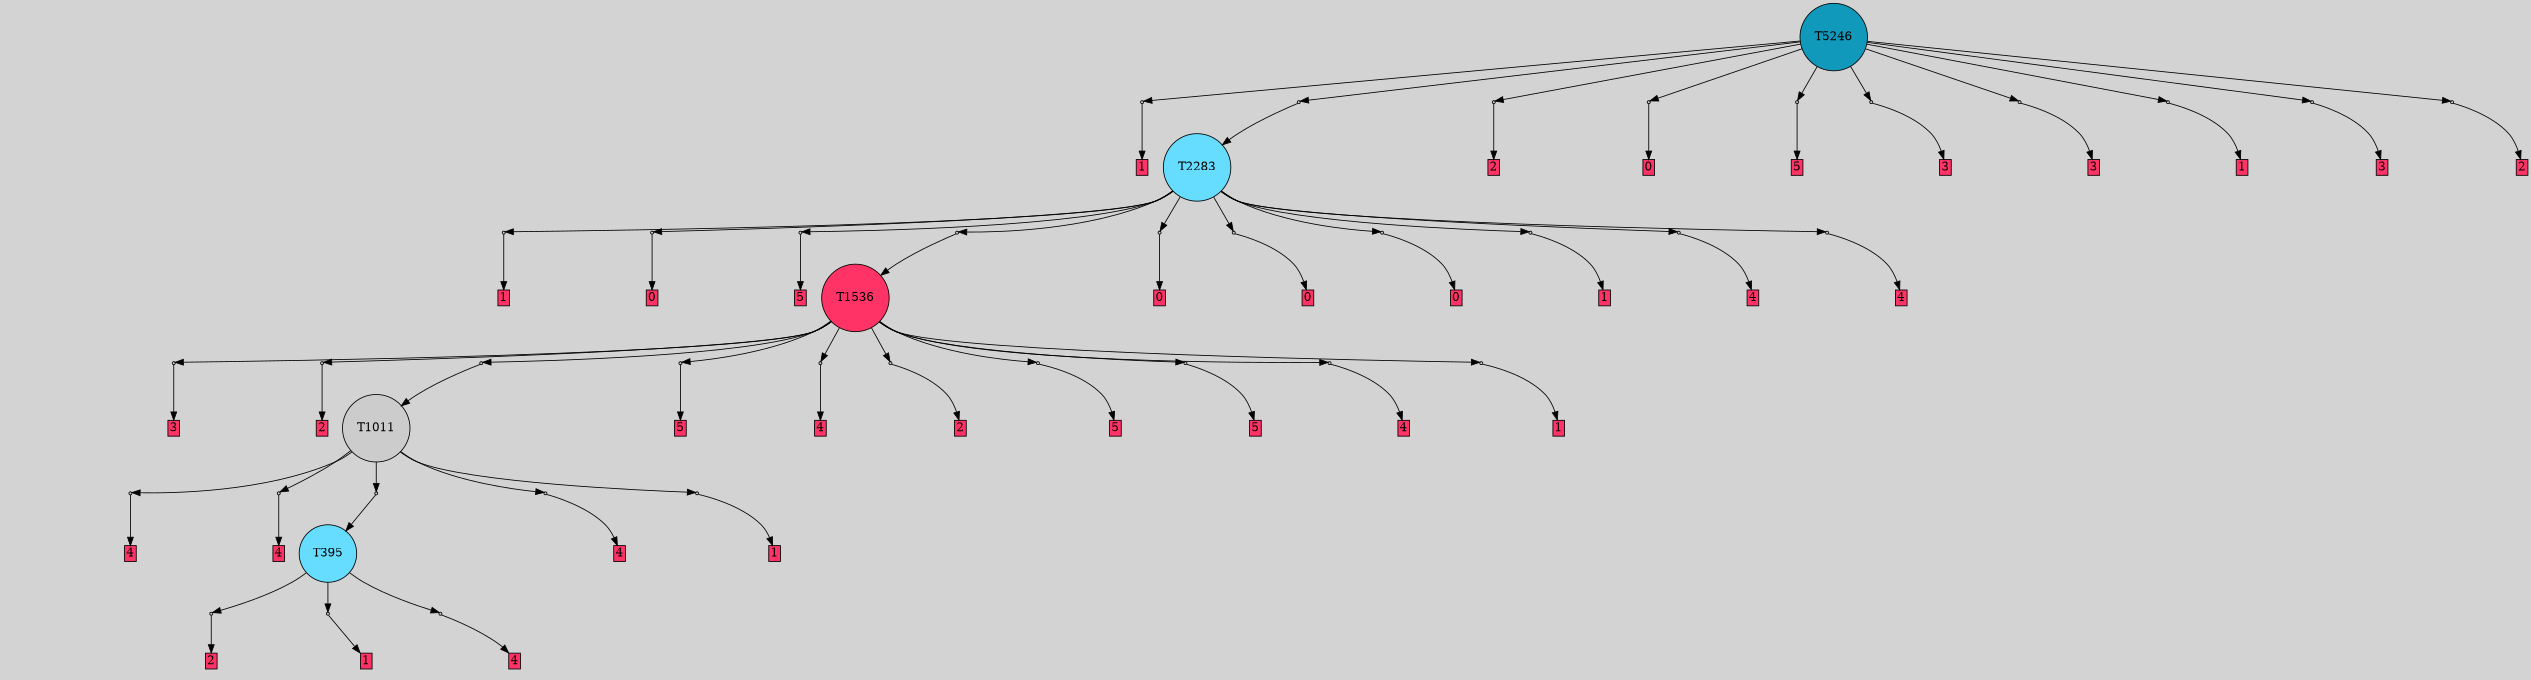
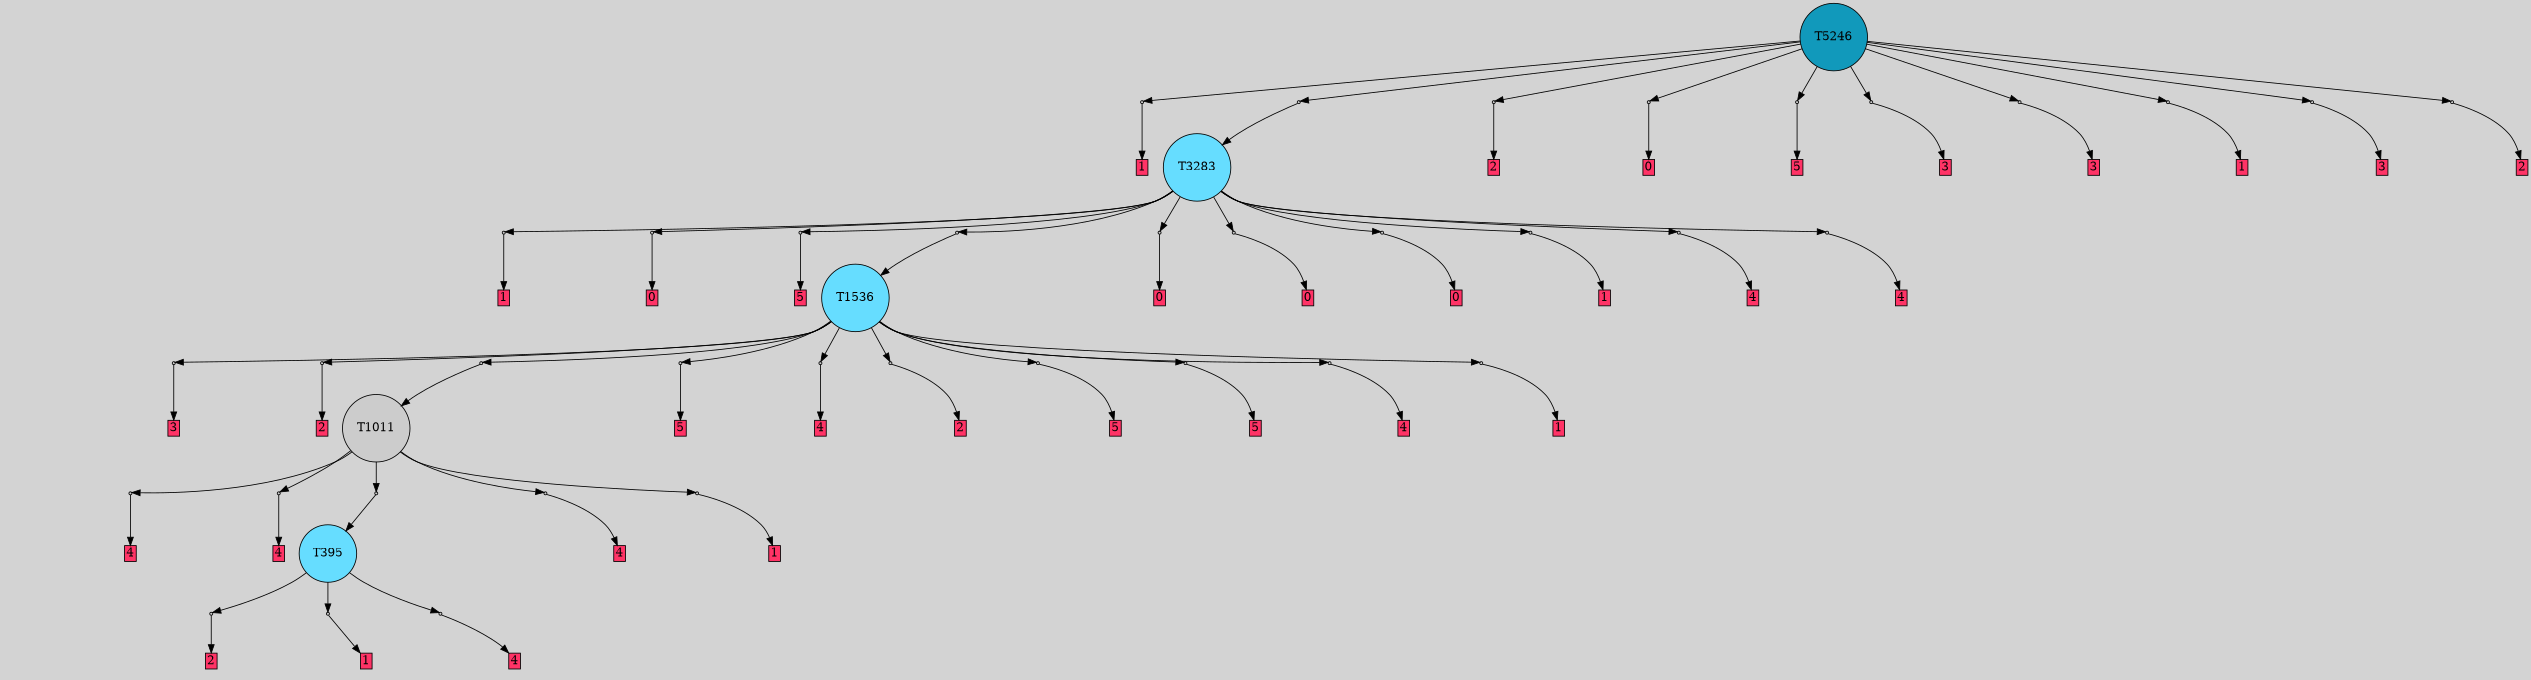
(1197, 167) -> (1197, 167)
(855, 298) -> (855, 298)
